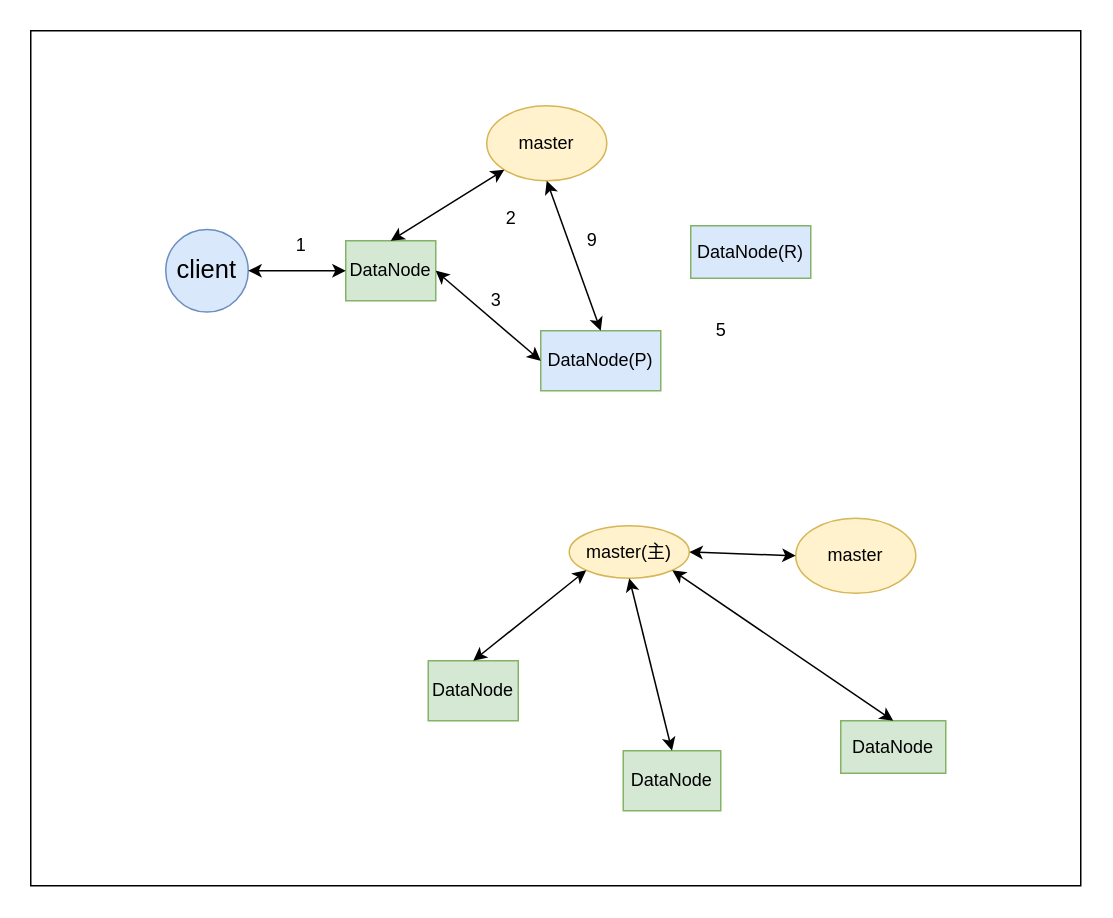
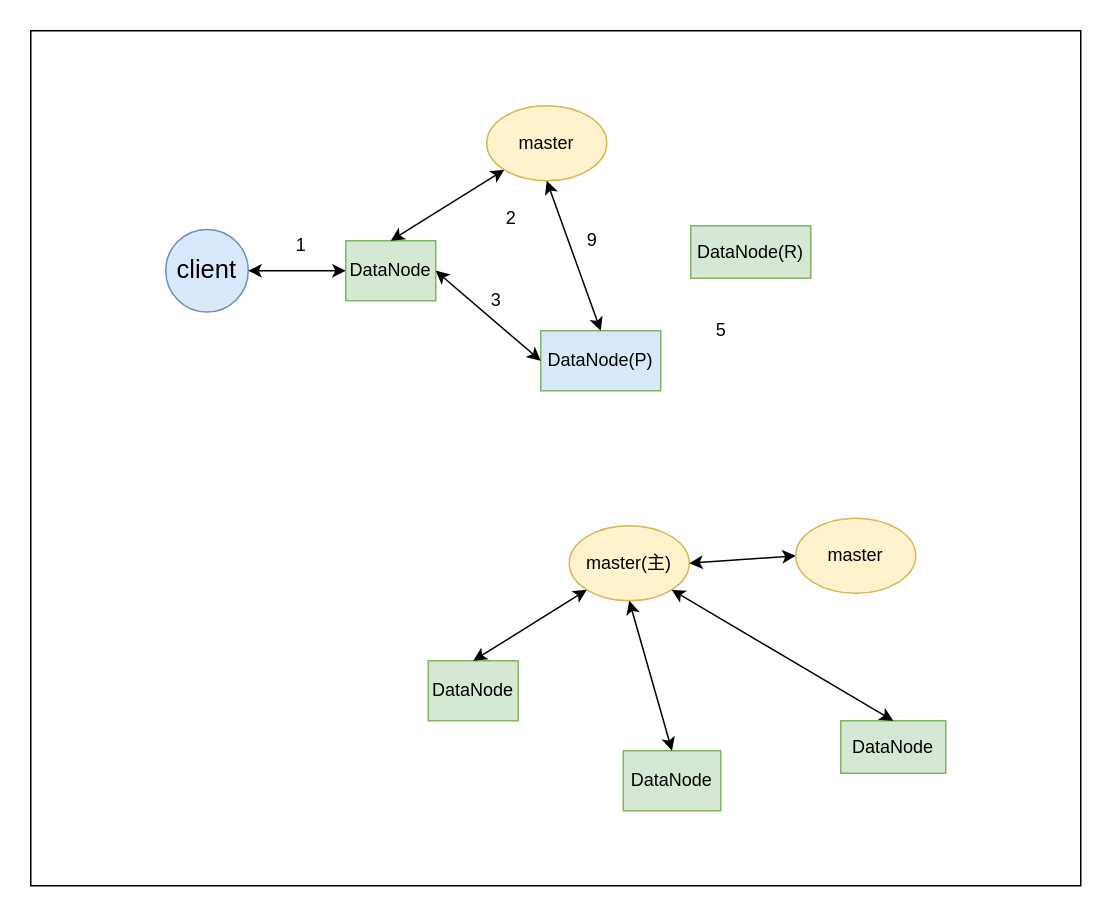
(751, 252) -> (751, 252)
(629, 552) -> (629, 563)
